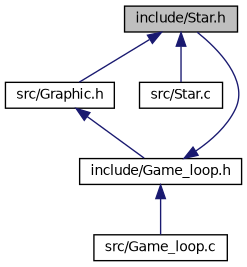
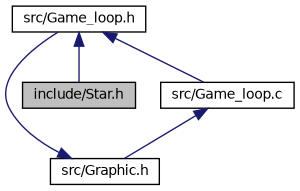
(114, 61) -> (160, 137)
(181, 95) -> none
(161, 172) -> (79, 19)
